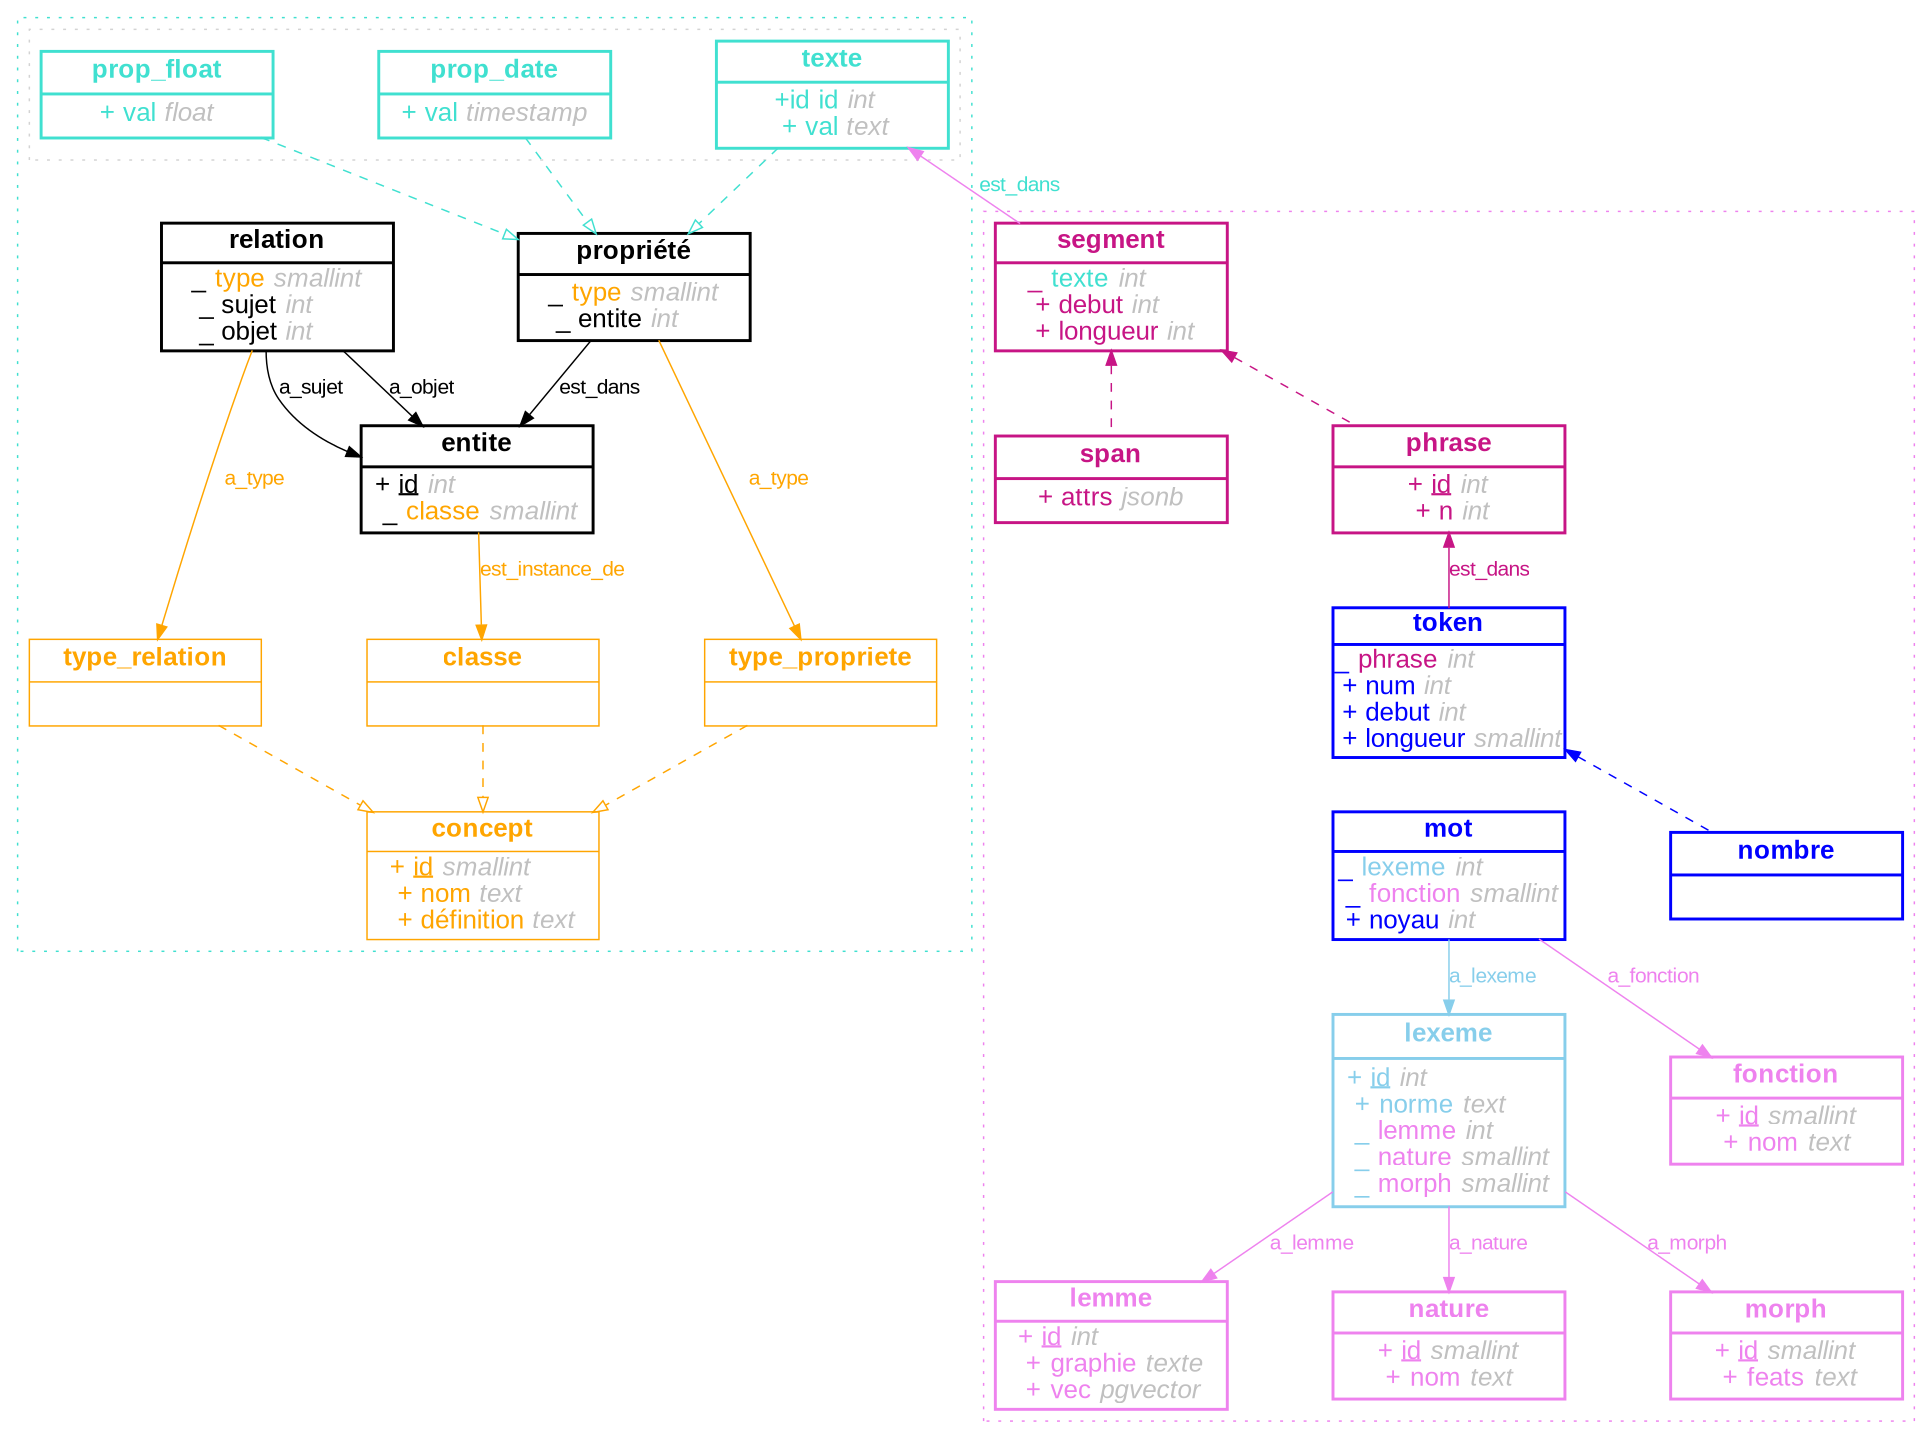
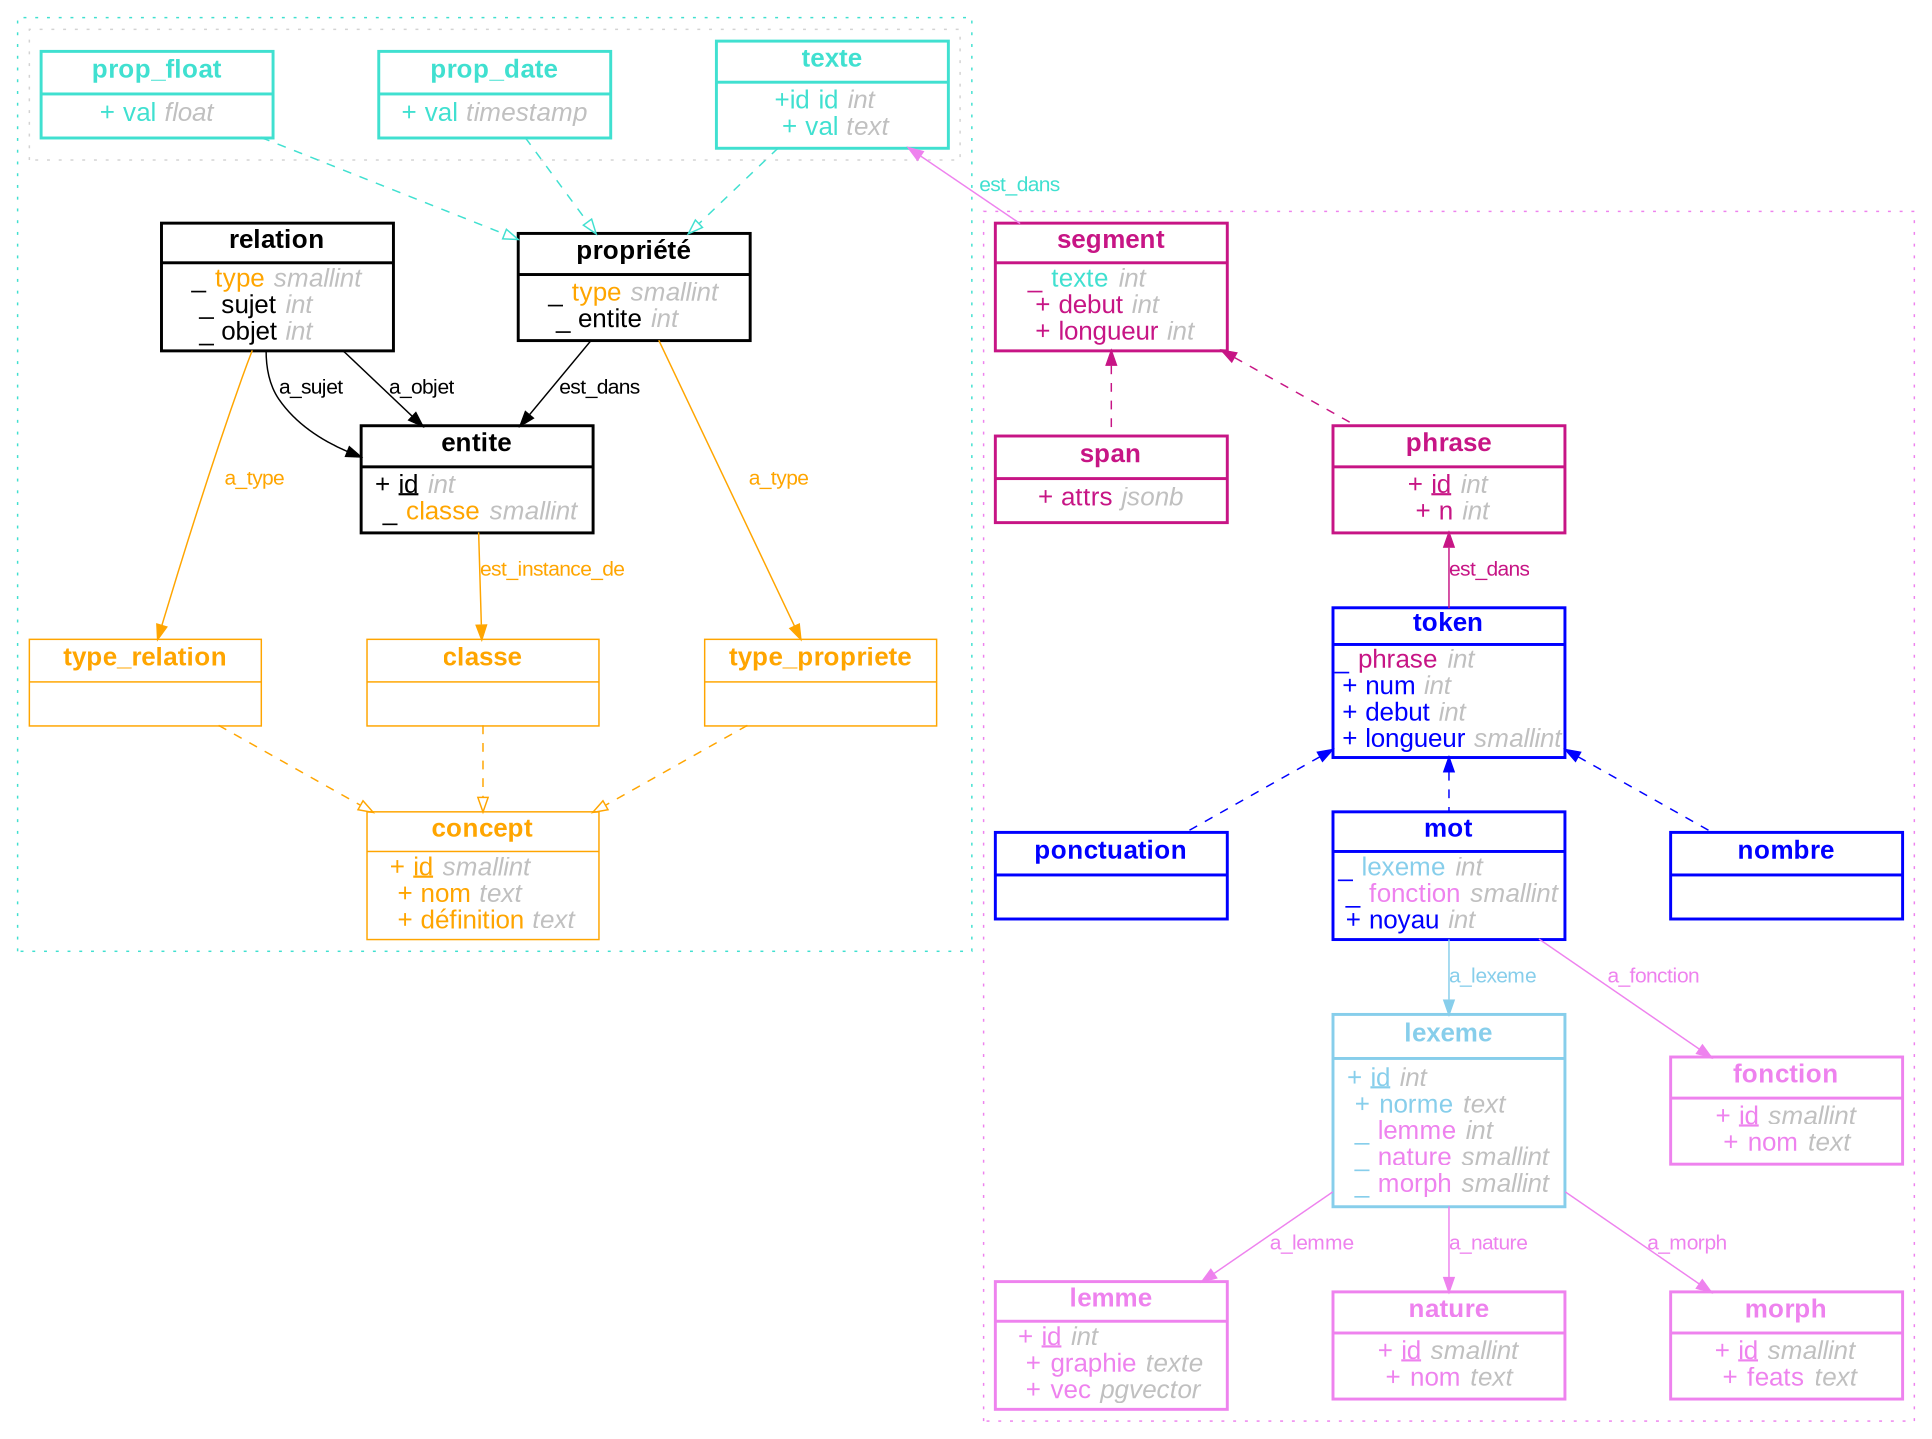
none -> (1449, 792)
none -> (1111, 876)
